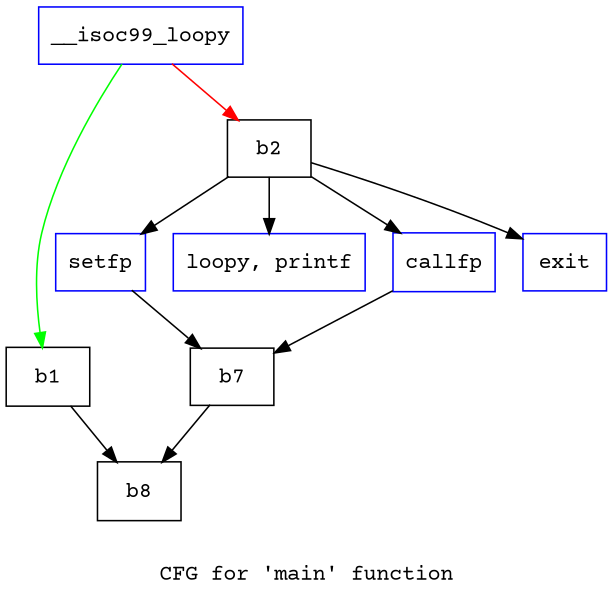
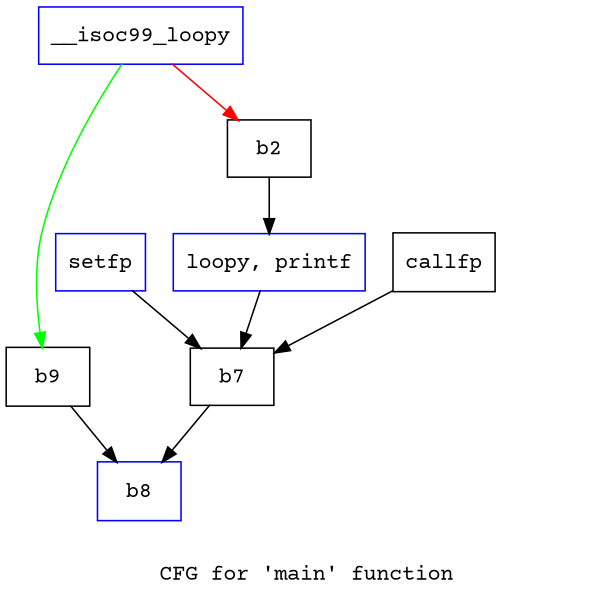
(192, 201) -> none
(349, 201) -> none
(444, 262) -> (444, 262)
(565, 262) -> none
none -> (253, 312)
(48, 377) -> (48, 377)
(139, 491) -> (139, 491)
